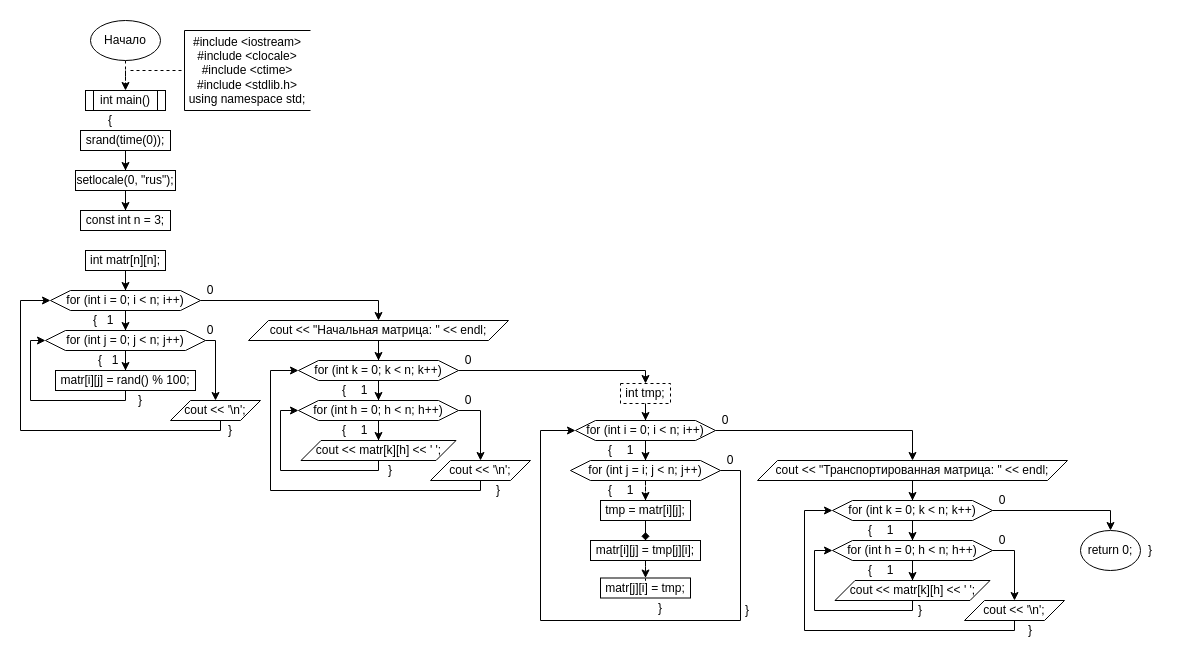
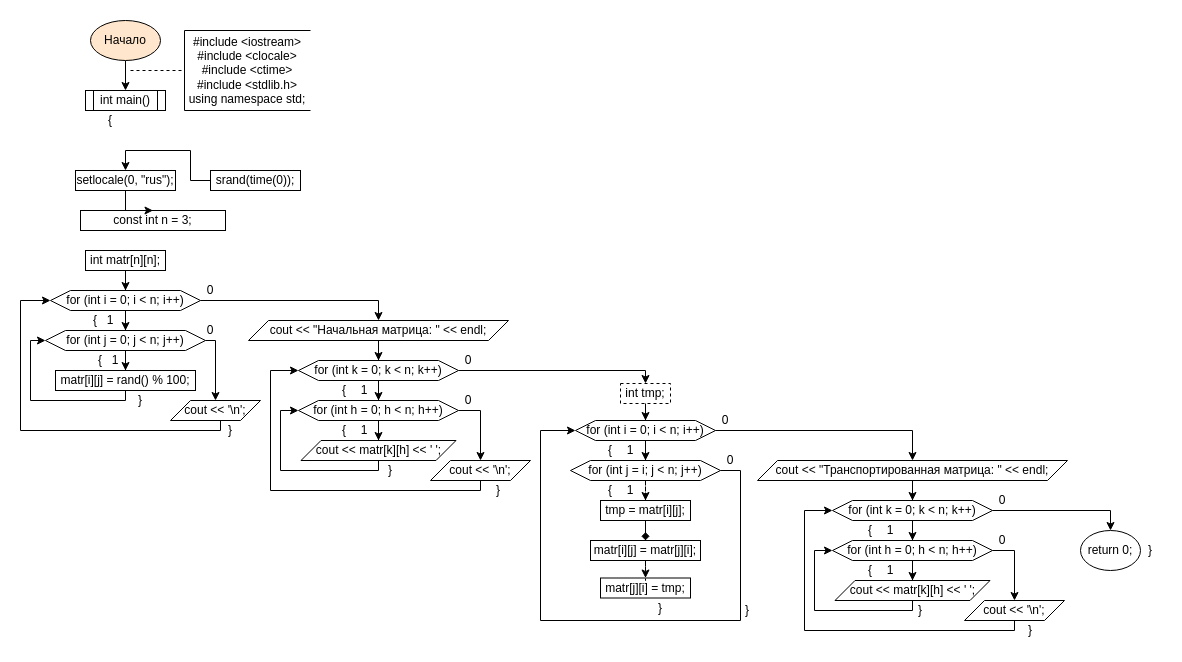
(126, 41) -> (126, 41)
(126, 80) -> (126, 80)
(126, 141) -> (256, 181)
(126, 221) -> (153, 221)
(646, 551) -> (646, 551)
